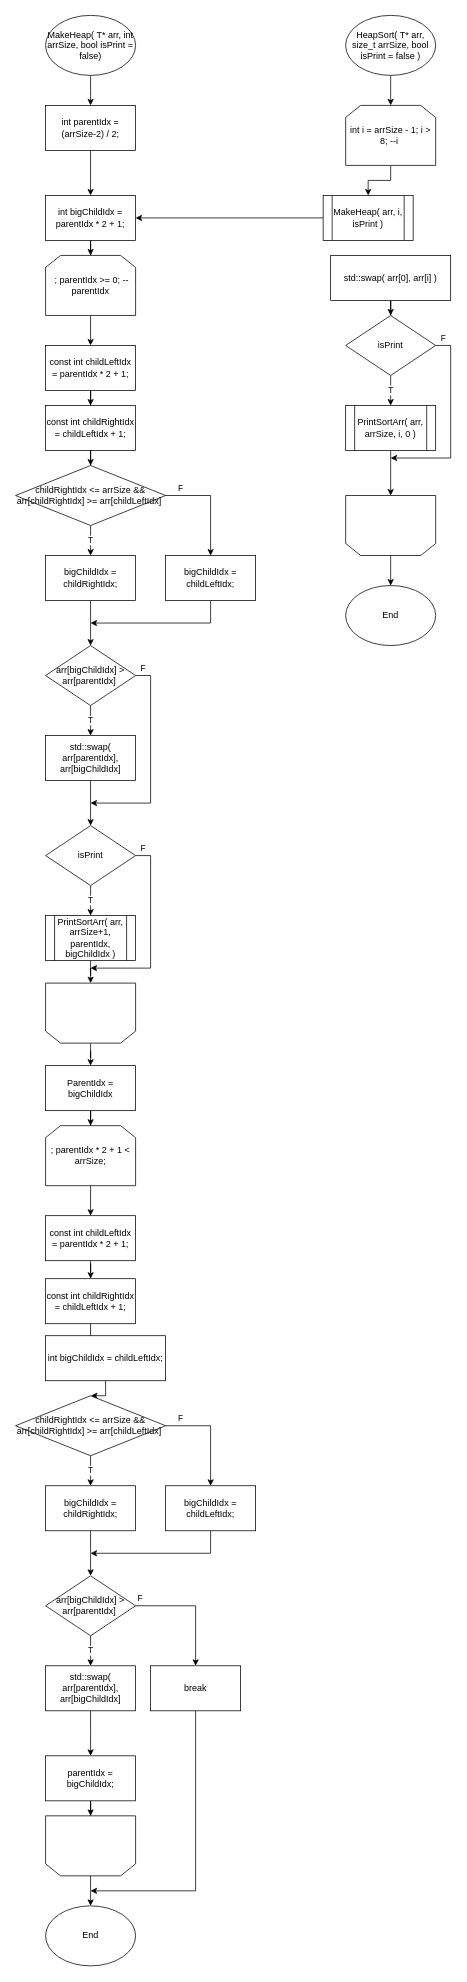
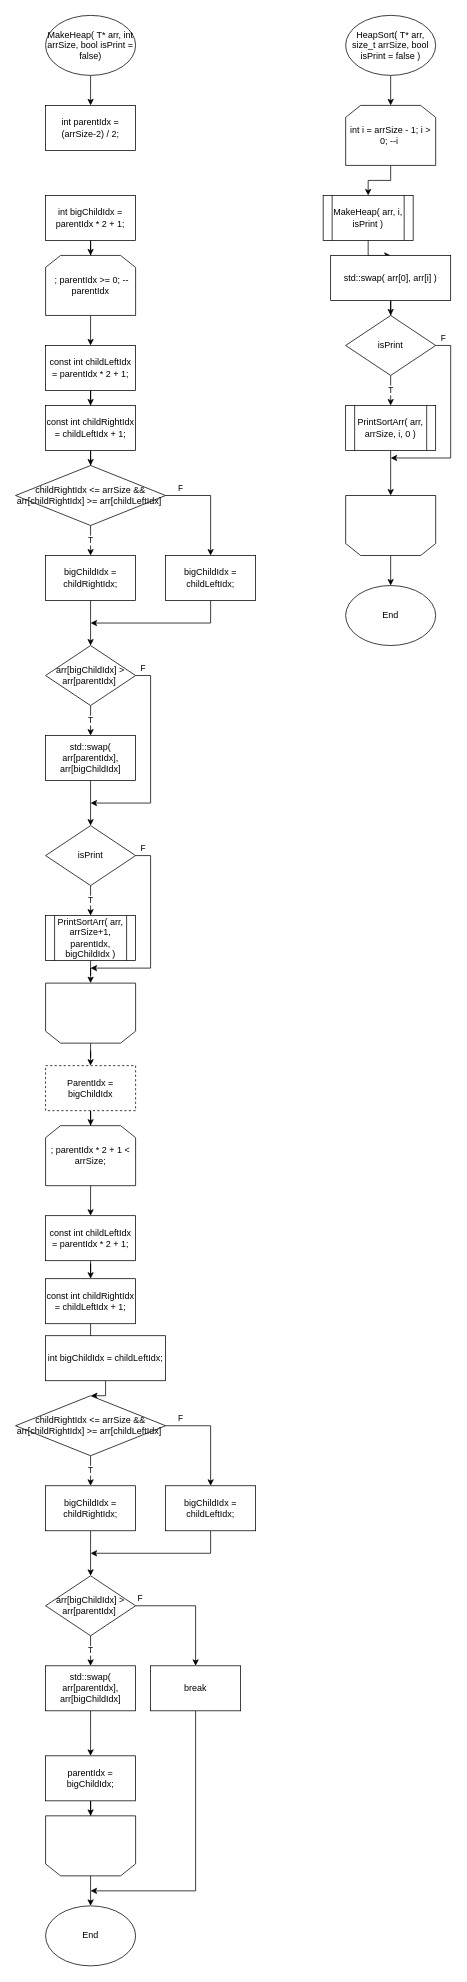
(390, 135) -> (390, 135)
(90, 170) -> none
(142, 218) -> (368, 254)
(90, 1088) -> (90, 1088)
